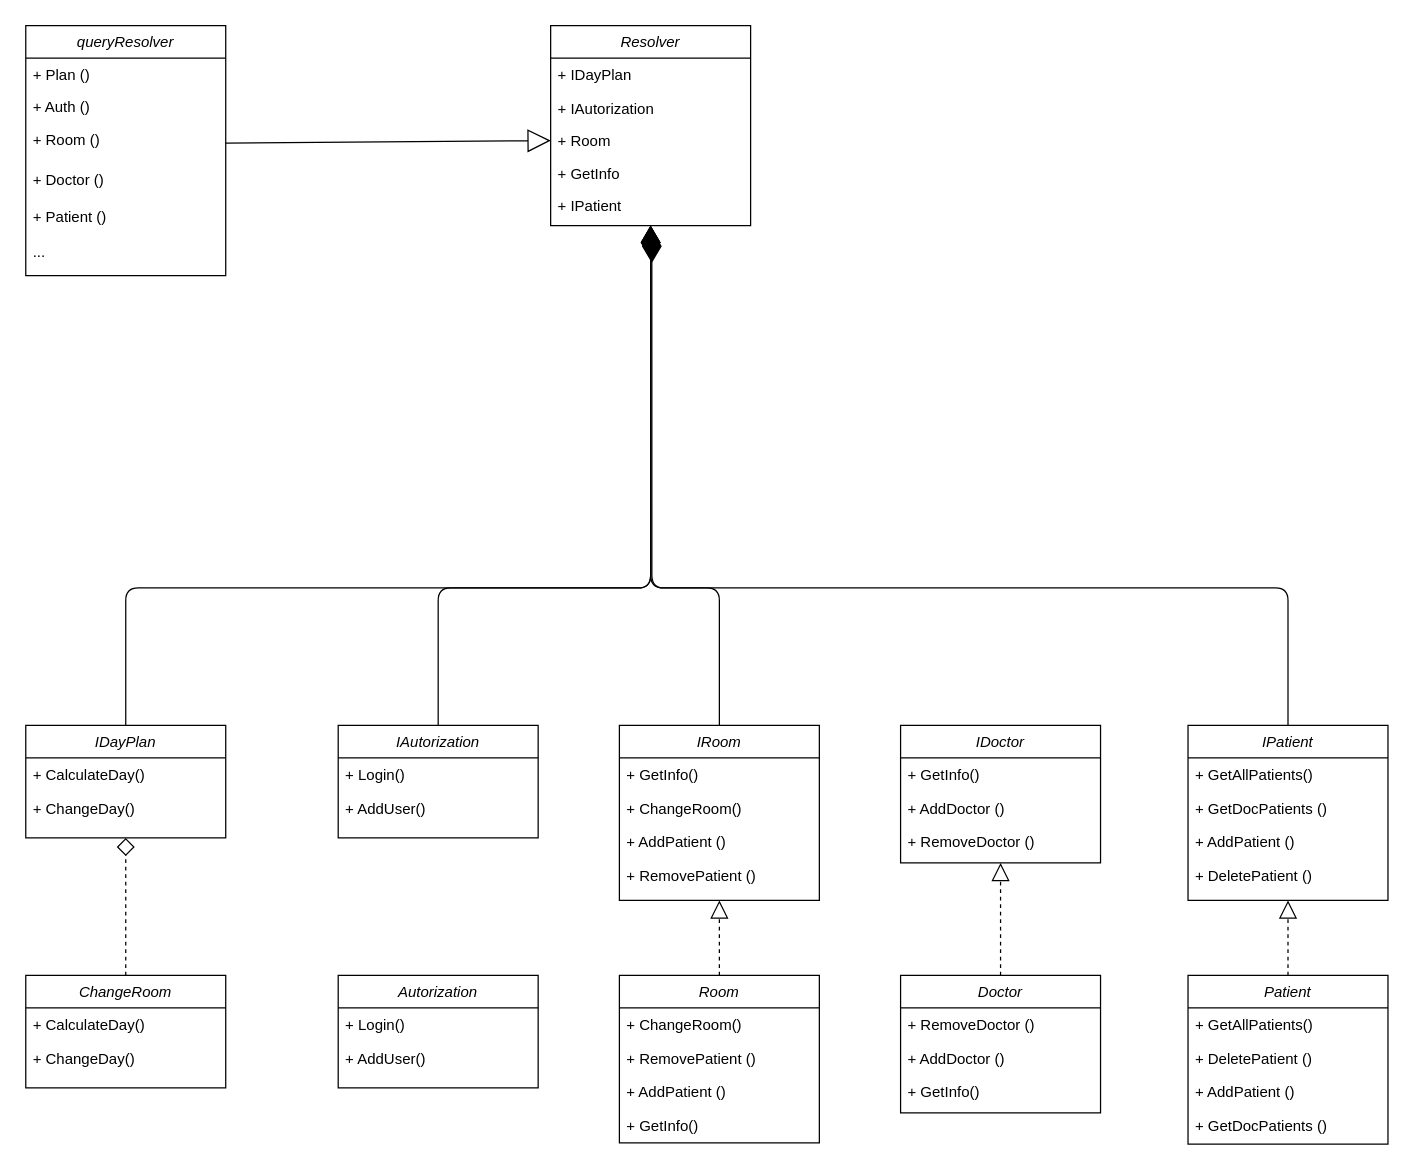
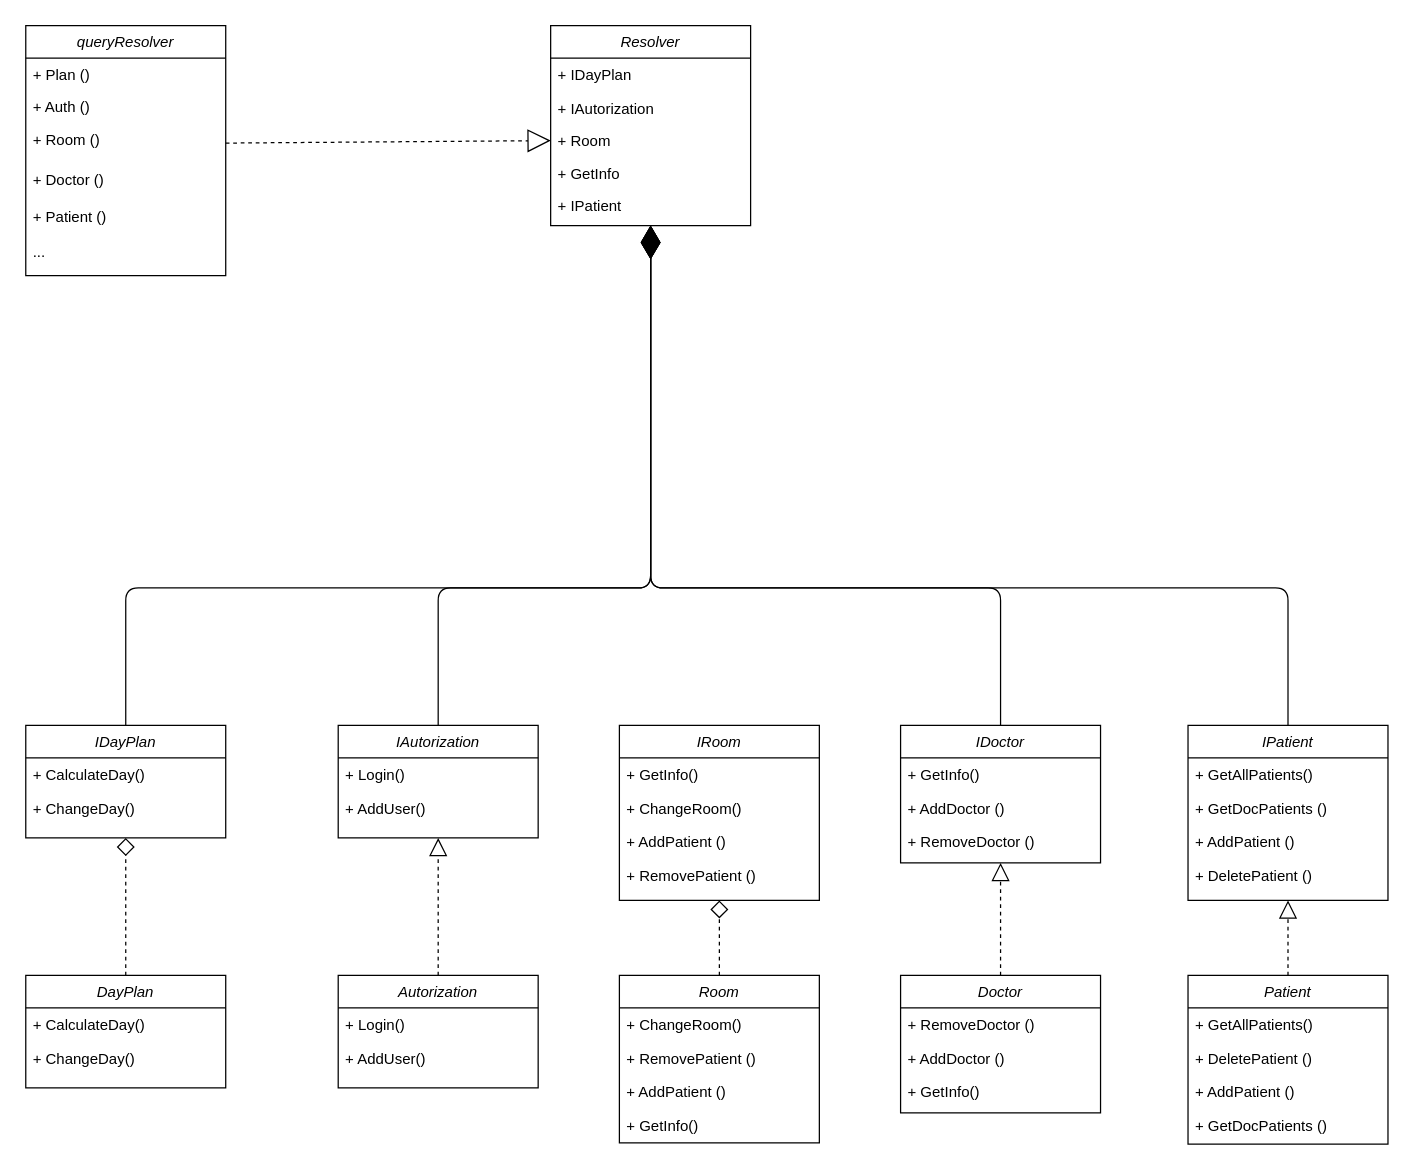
(376, 142) -> (376, 142)
(719, 660) -> none
none -> (1001, 660)
none -> (438, 916)
(719, 919) -> (719, 919)
(125, 993) -> (125, 993)
